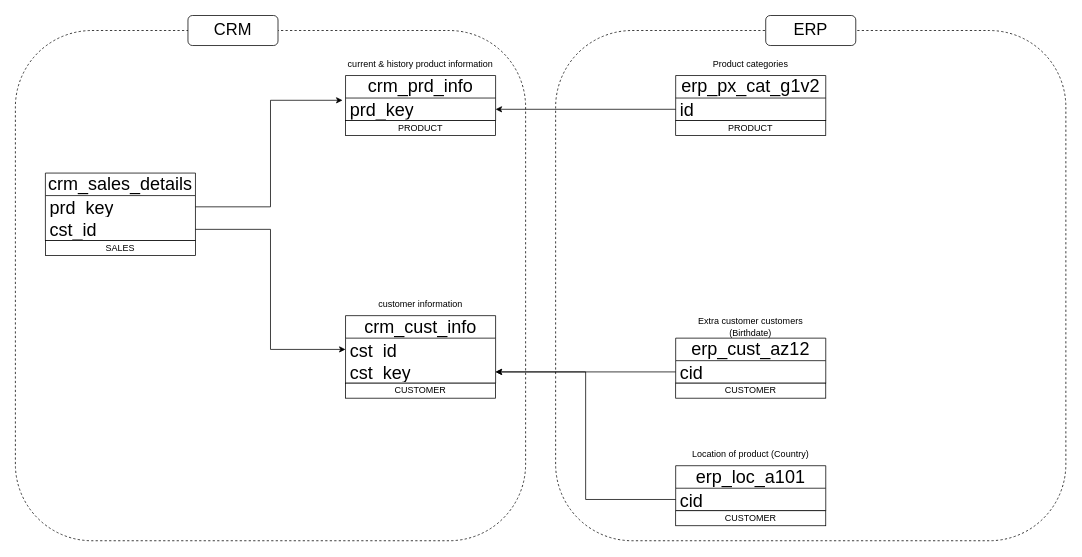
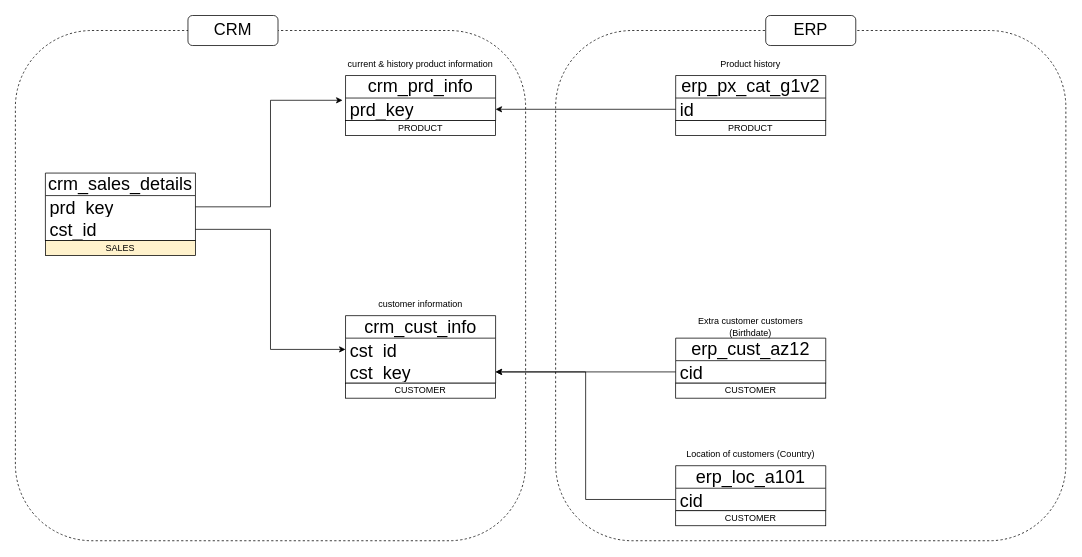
(750, 64) -> (750, 64)
(120, 248) -> (120, 248)
(750, 454) -> (750, 454)
